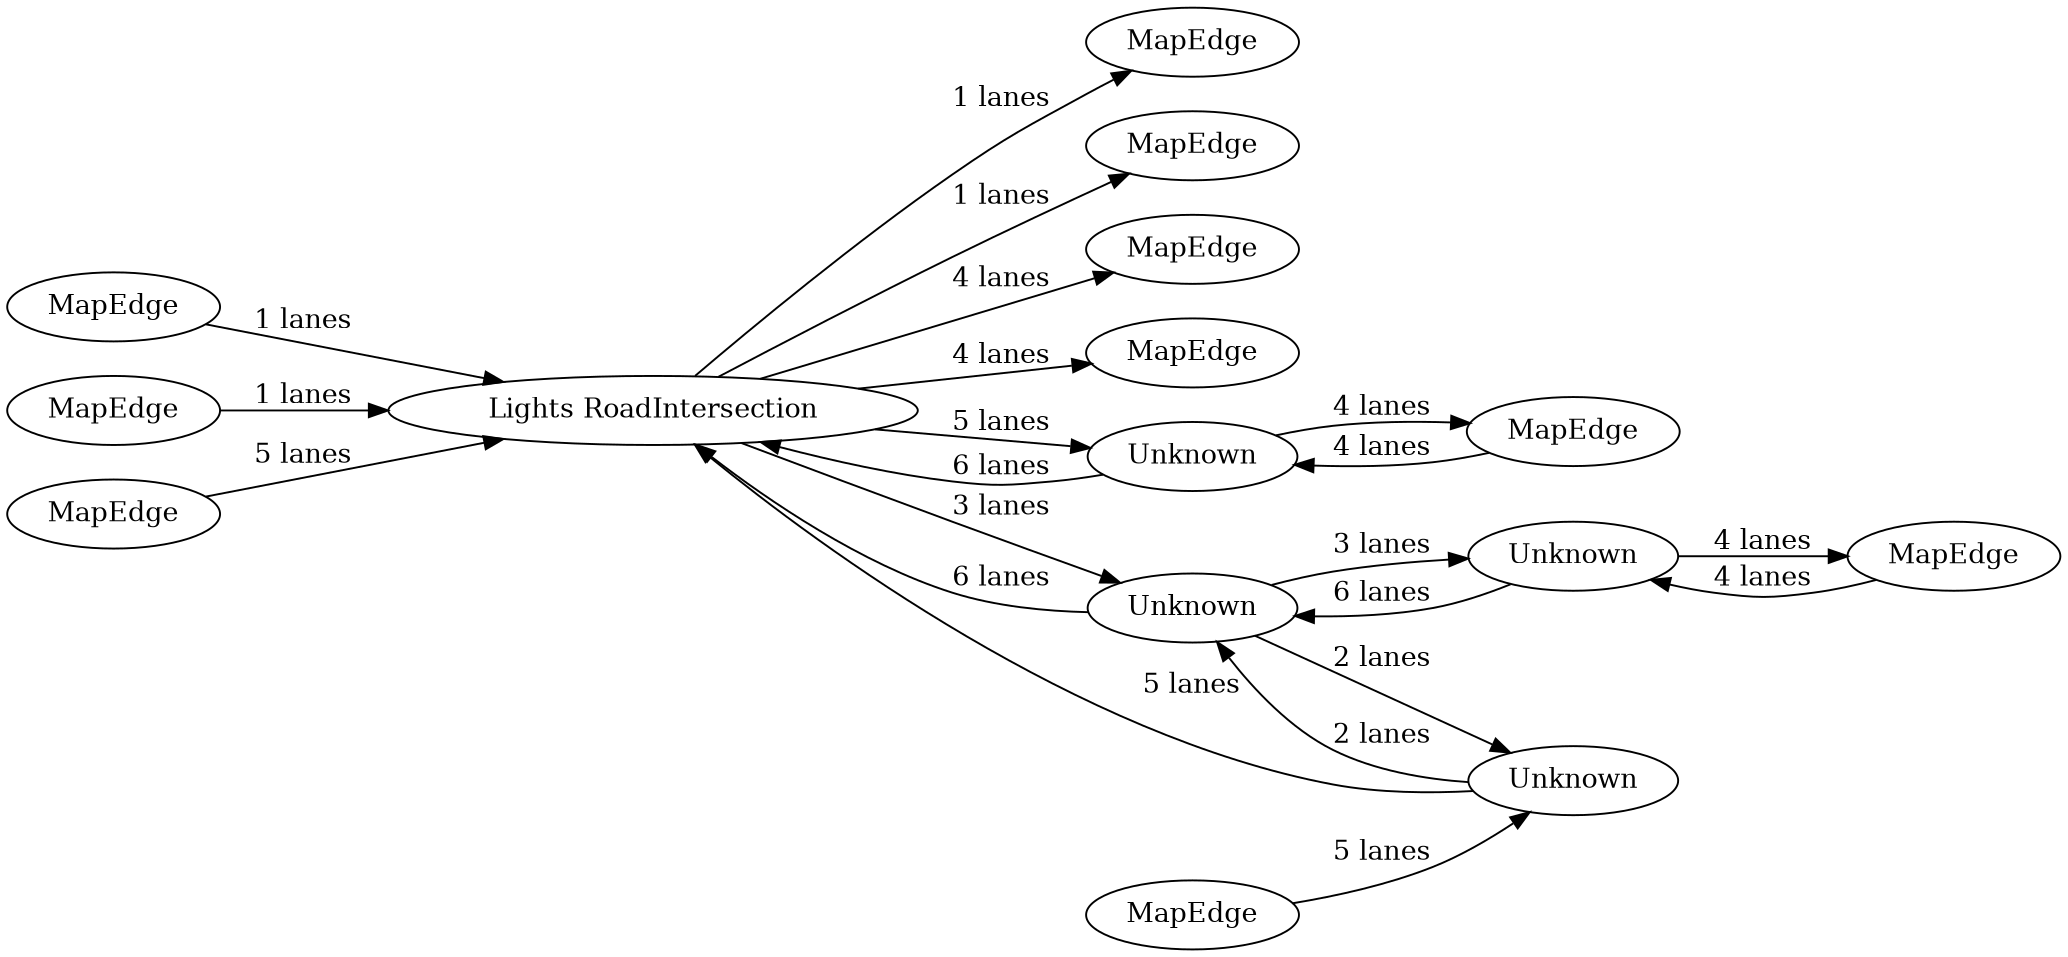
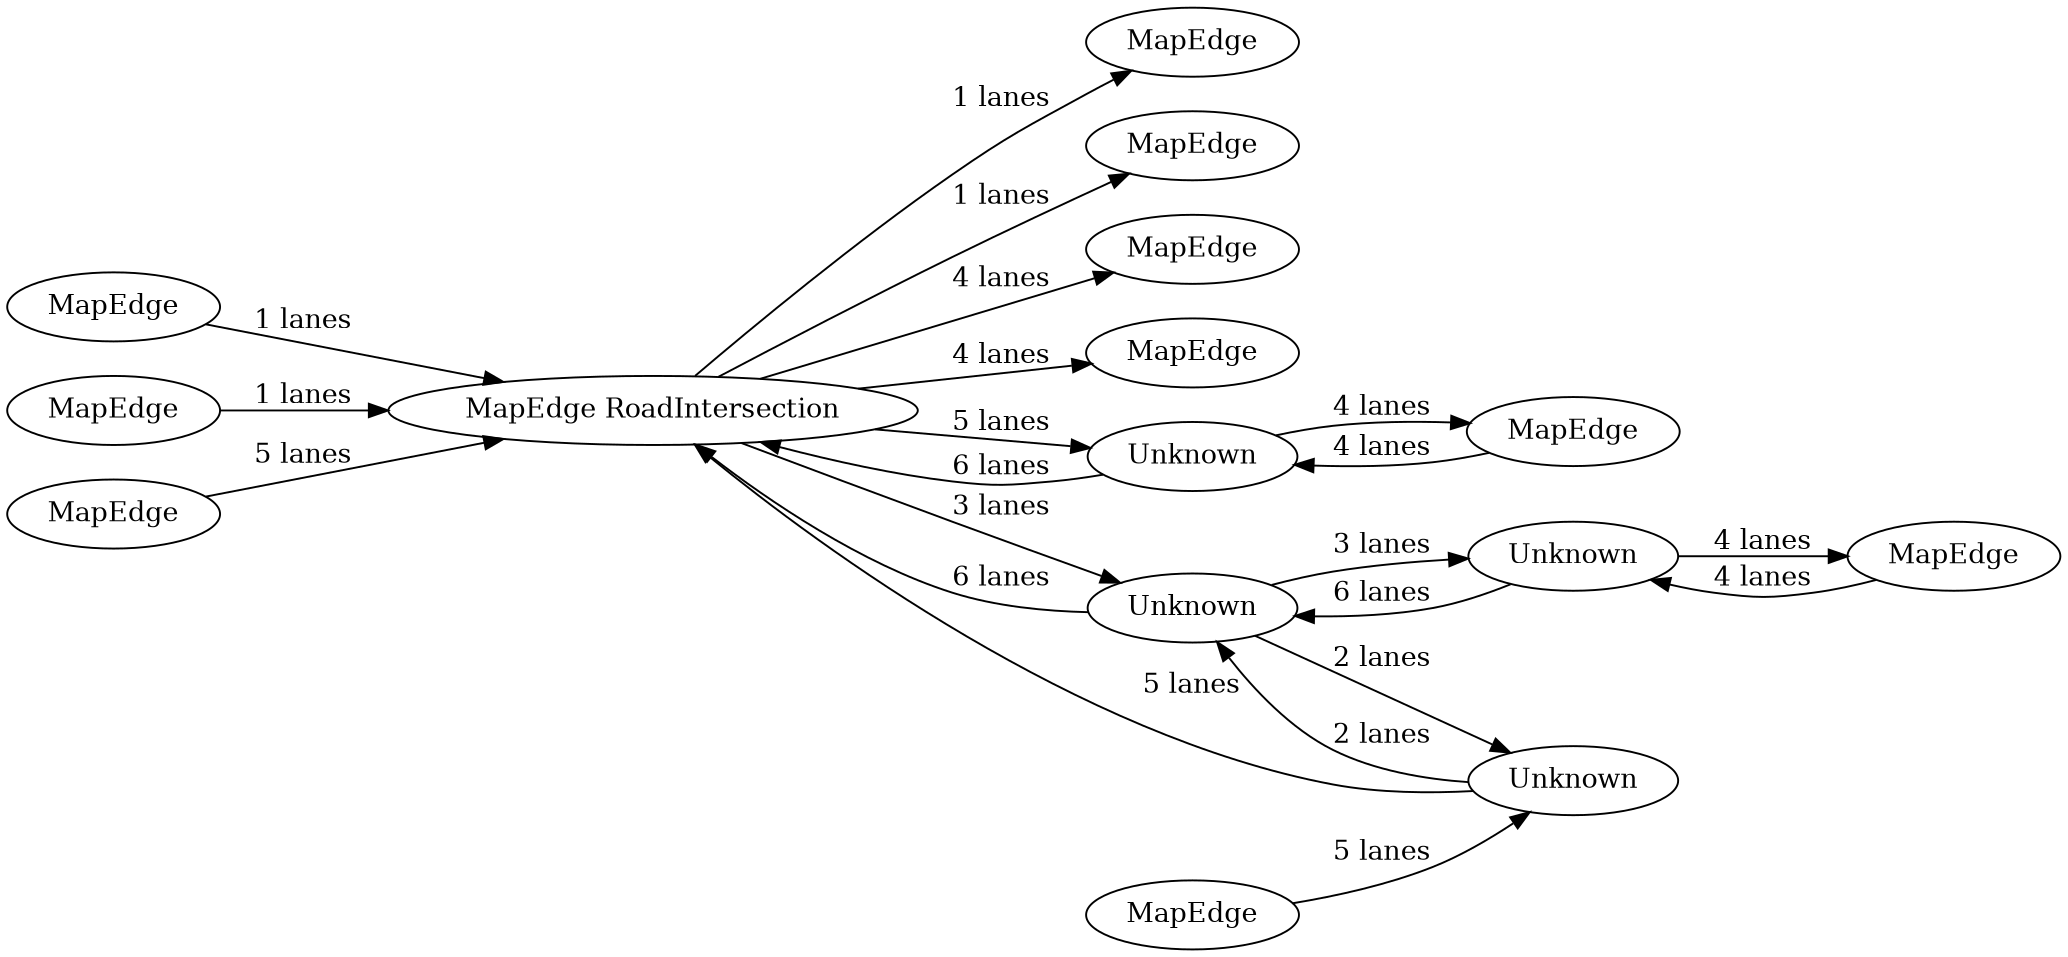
(653, 410) -> (653, 410)
